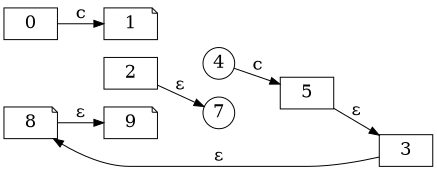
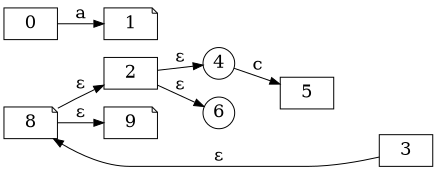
(81, 14) -> (81, 14)
none -> (175, 68)
none -> (76, 99)
(219, 113) -> (219, 113)
(352, 119) -> none
